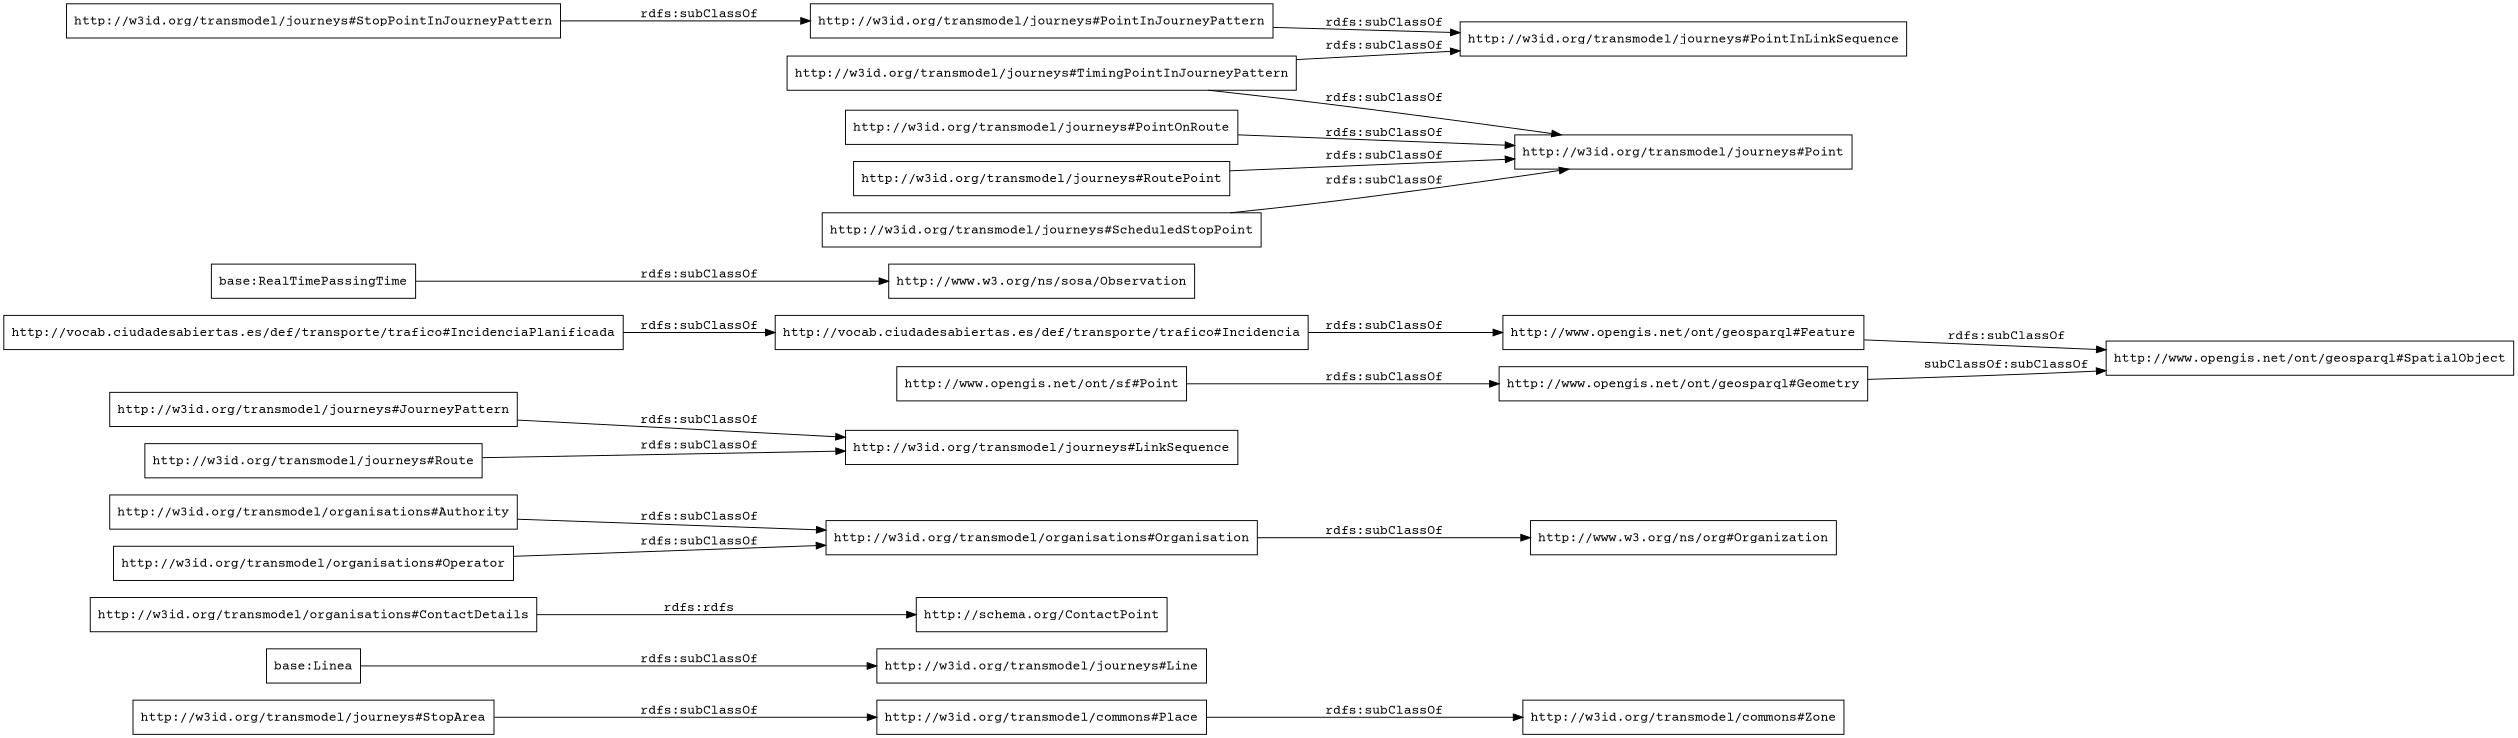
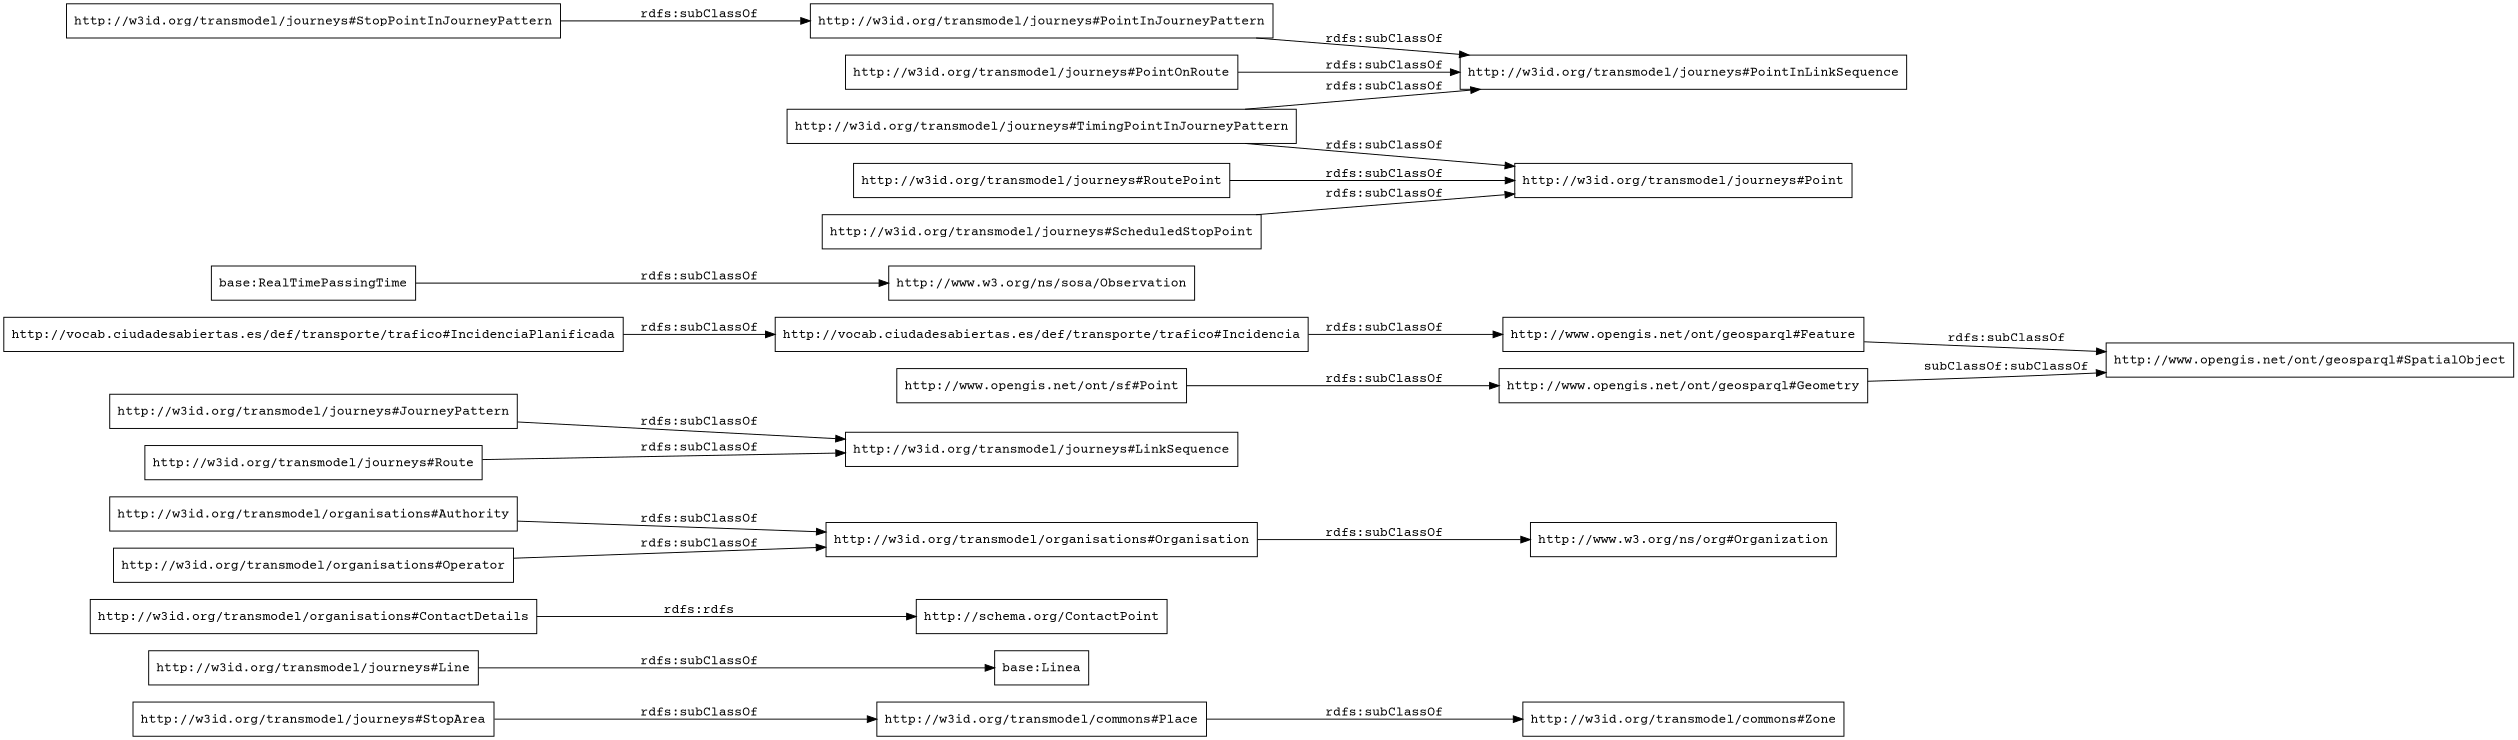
(1372, 140) -> (1344, 72)
(614, 666) -> (732, 668)
